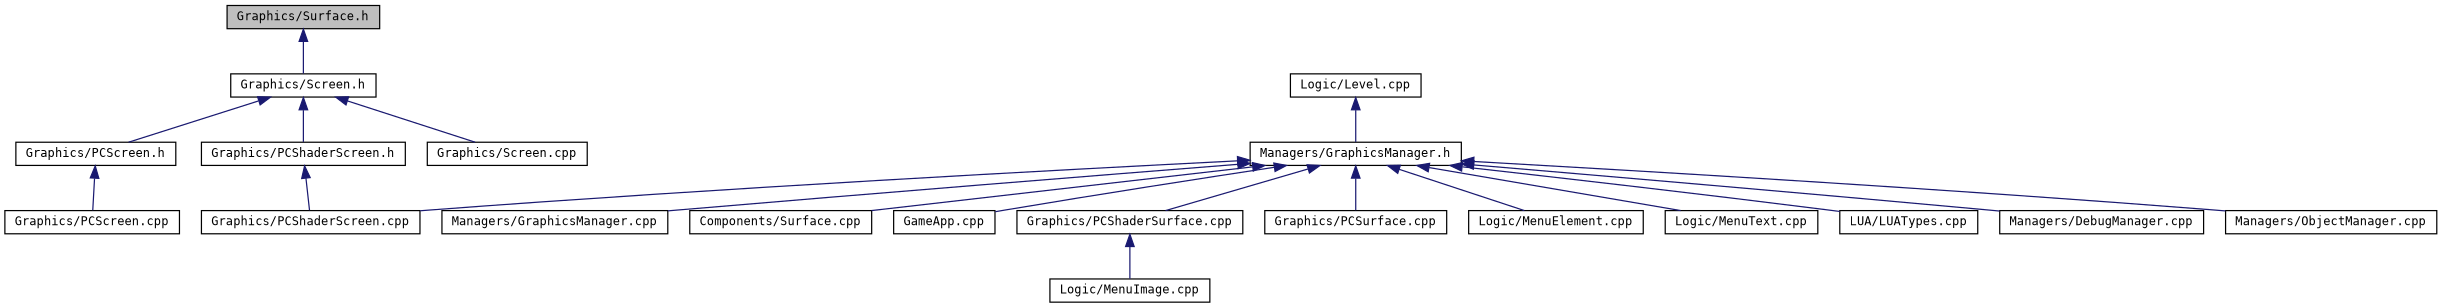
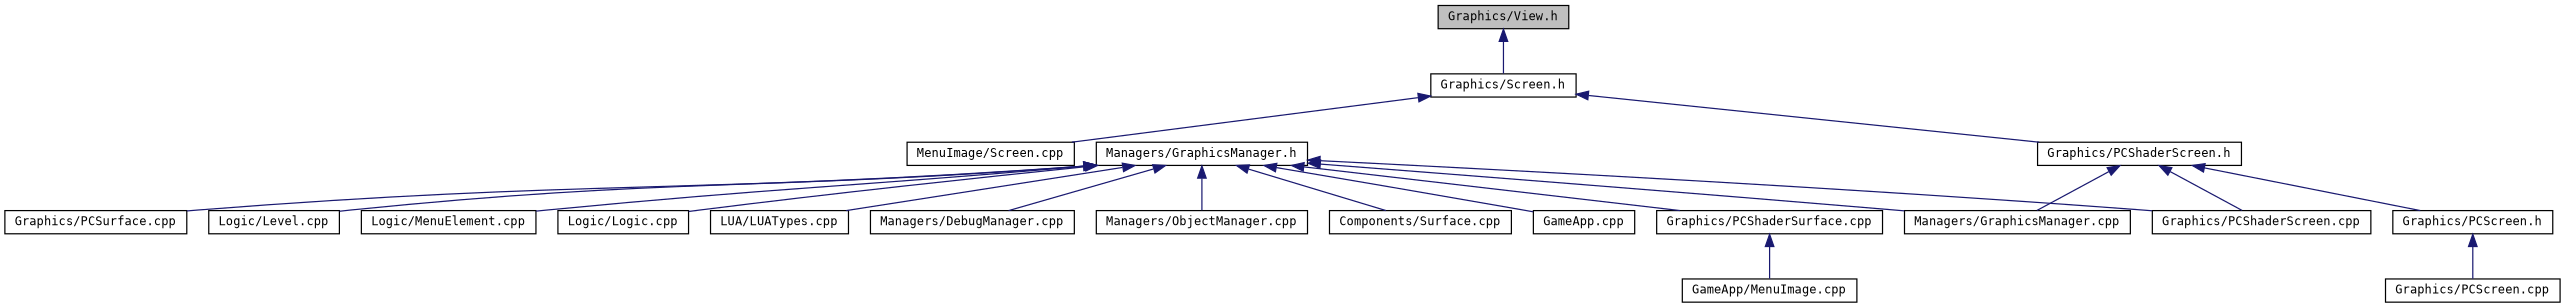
(303, 17) -> (1503, 17)
(193, 122) -> (2312, 189)
(1356, 126) -> (711, 185)
(507, 154) -> (991, 154)
none -> (2073, 191)
(1742, 222) -> (623, 222)
(1130, 291) -> (1770, 291)
